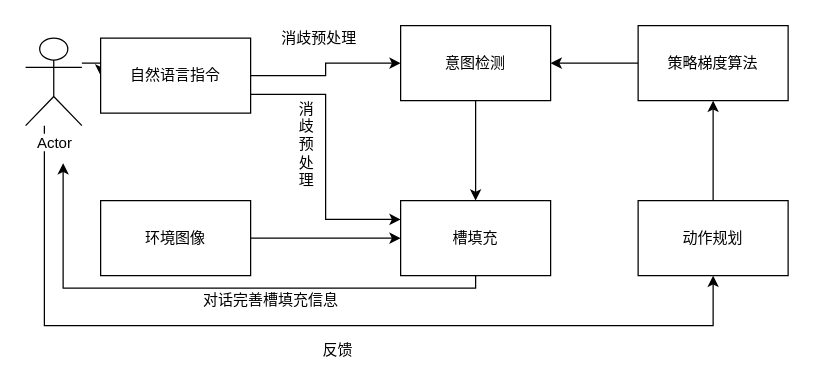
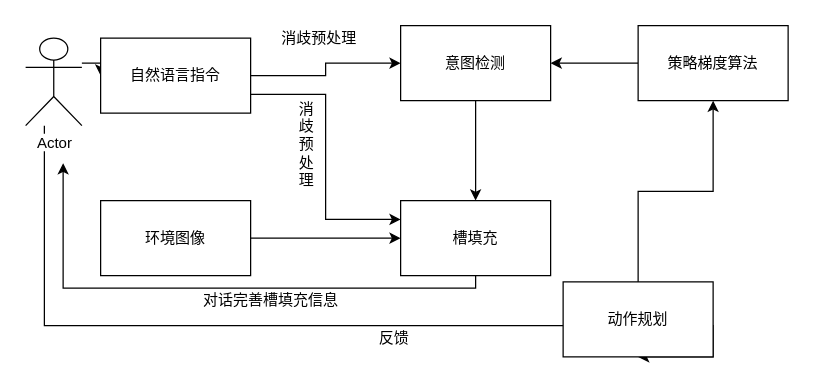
(713, 238) -> (638, 319)
(338, 351) -> (394, 338)
